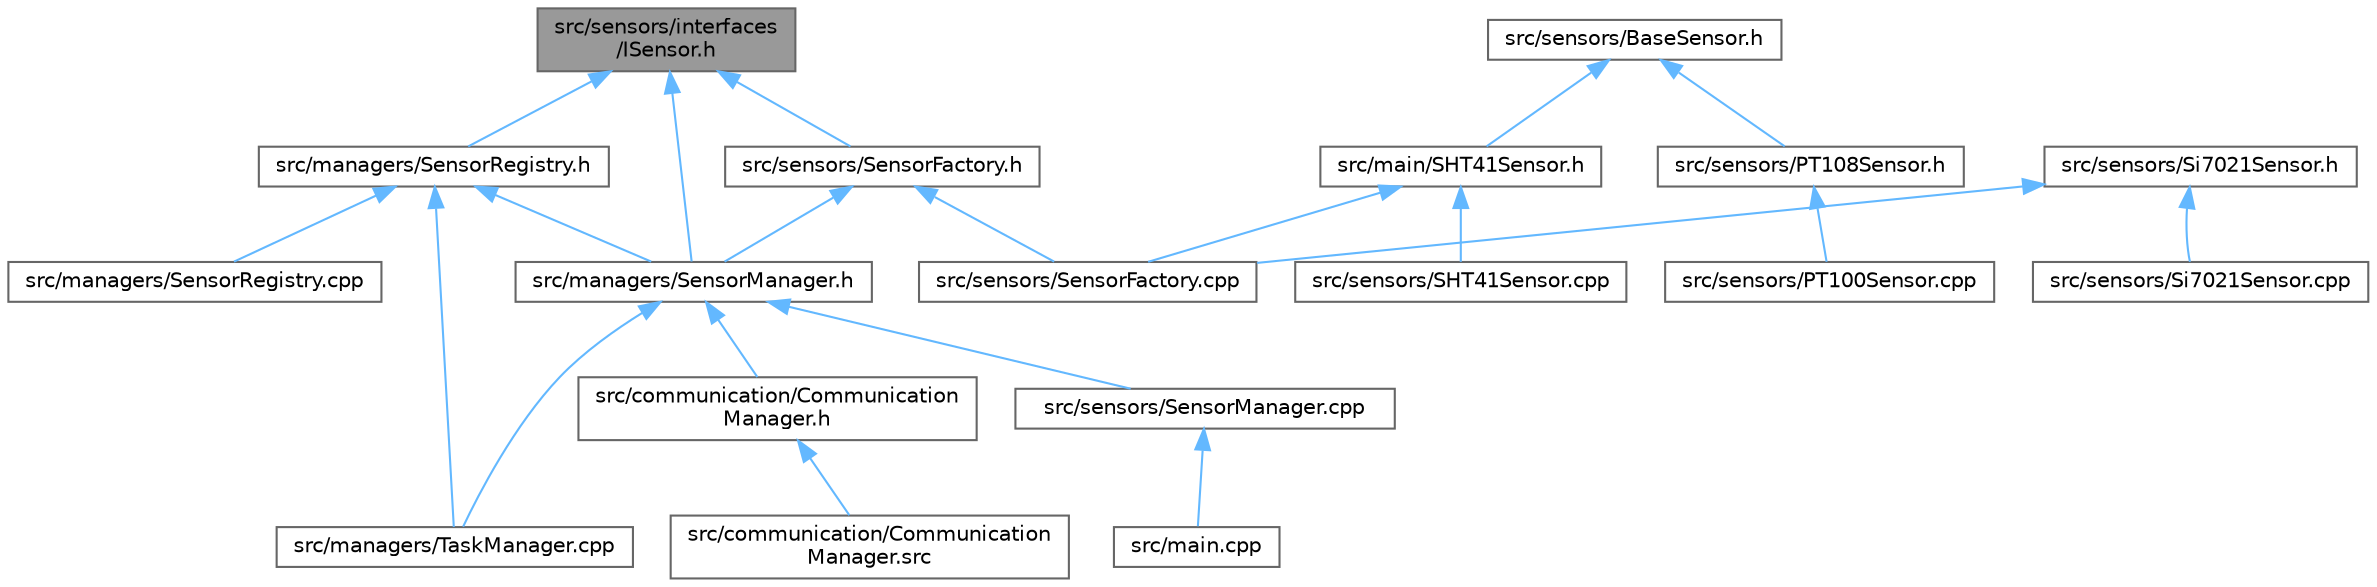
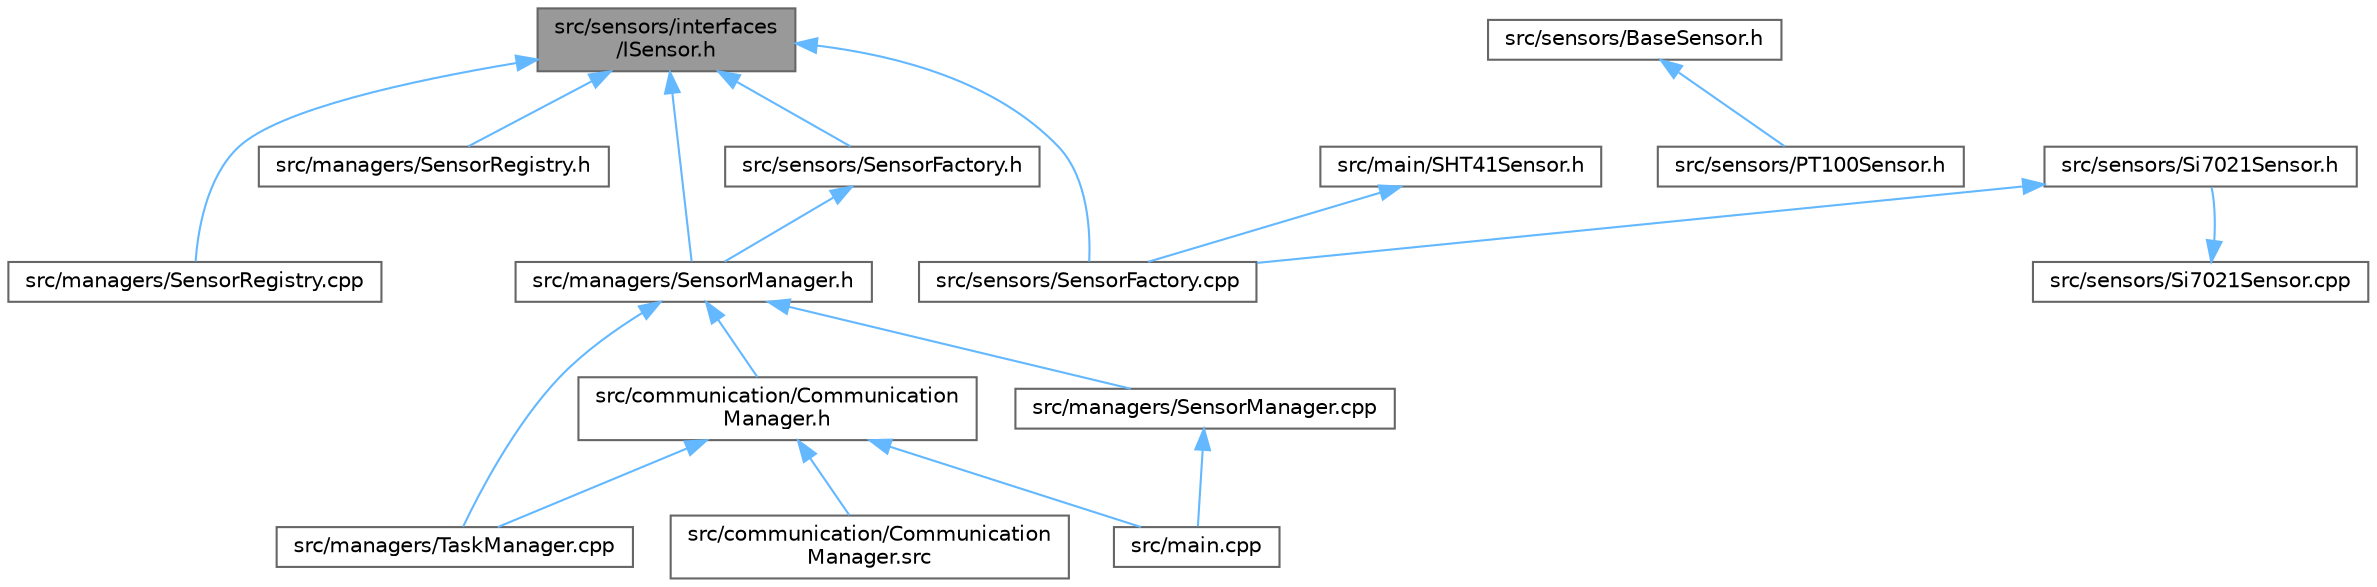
(1539, 109) -> none
(1811, 167) -> (1811, 167)
(573, 228) -> none
(305, 229) -> (313, 110)
(994, 229) -> (1001, 102)
(2187, 235) -> (2215, 214)
(1461, 282) -> none
(1830, 282) -> none
(445, 368) -> (593, 488)
(1205, 409) -> (1205, 409)
none -> (1015, 487)
